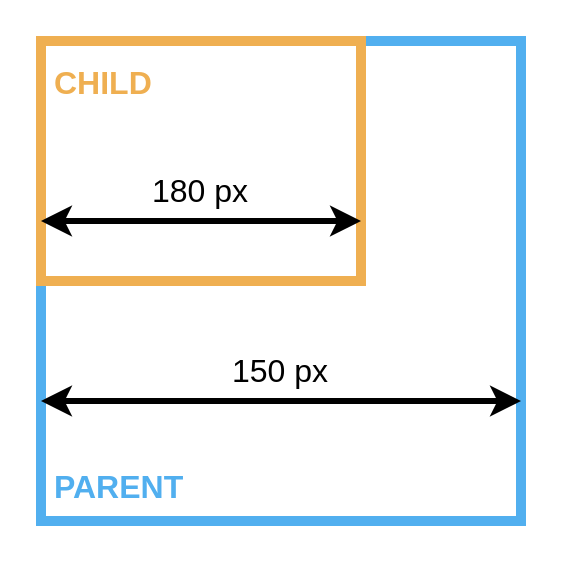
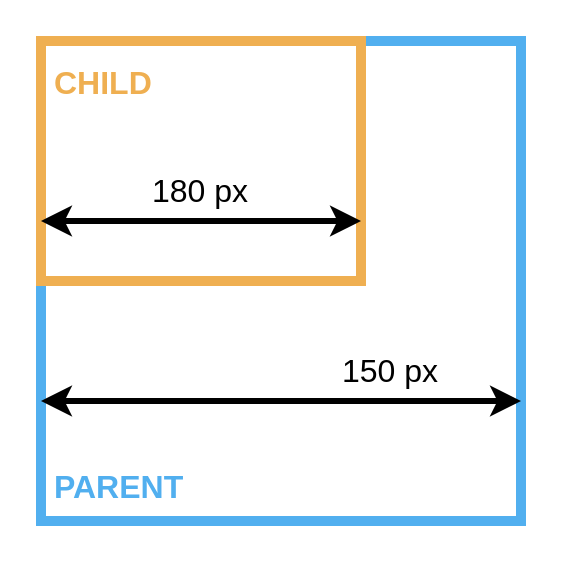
(281, 371) -> (391, 371)
